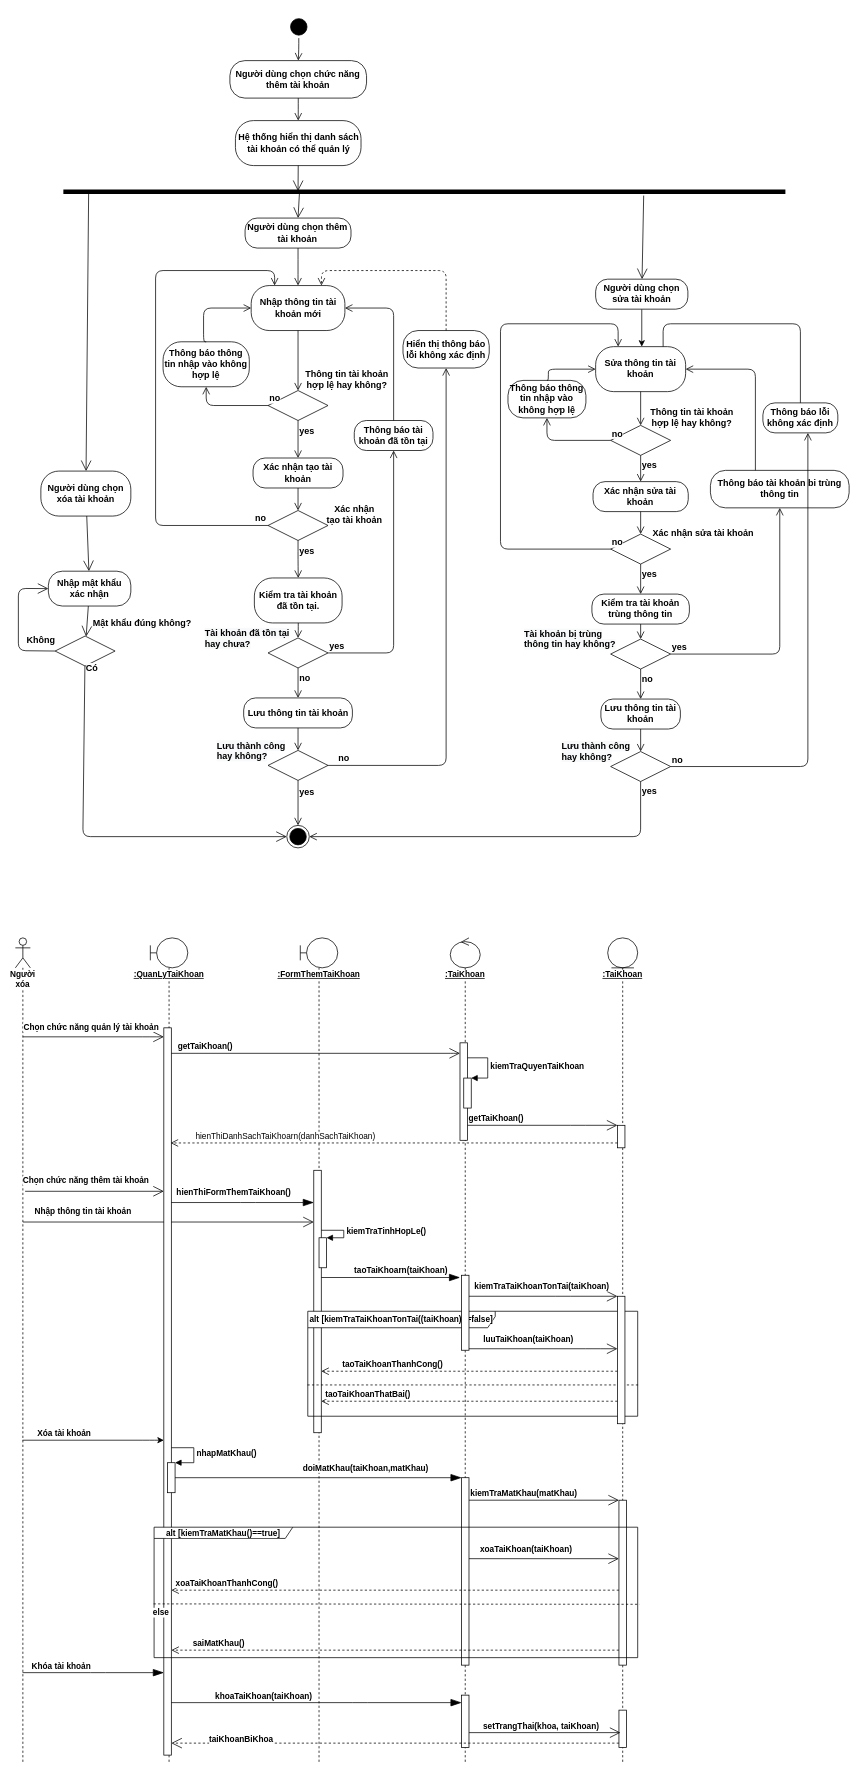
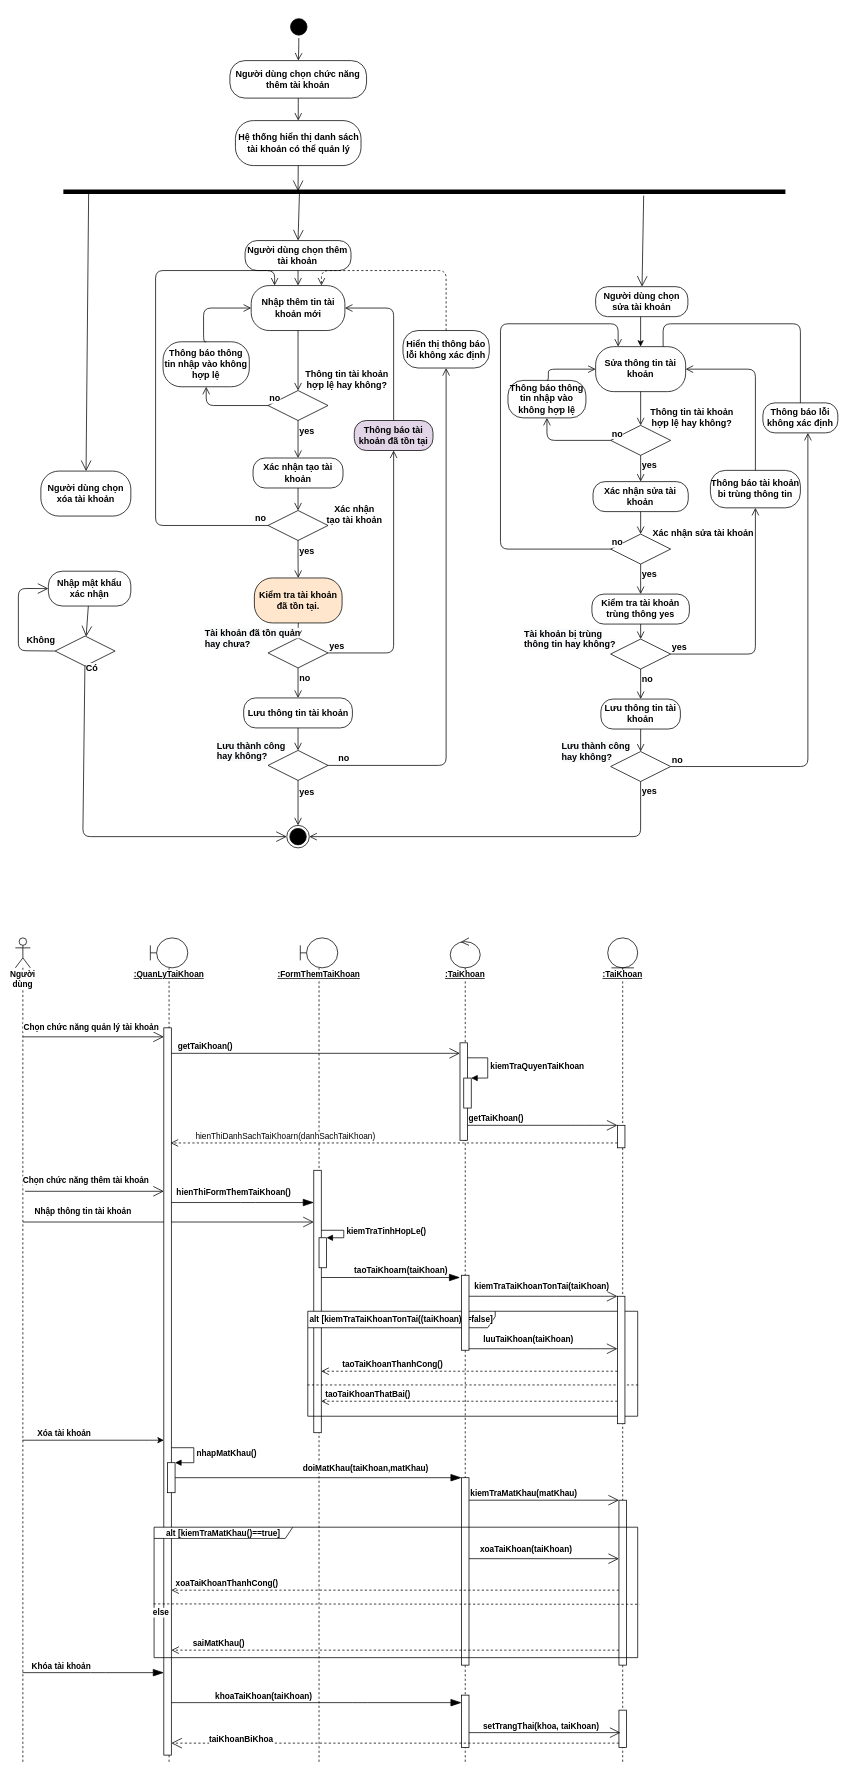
(298, 233) -> (298, 255)
(642, 294) -> (642, 301)
(299, 308) -> (299, 308)
(394, 435) -> (394, 435)
(780, 489) -> (756, 489)
(88, 542) -> none
(298, 600) -> (298, 600)
(641, 609) -> (641, 609)
(142, 623) -> none
(249, 639) -> (252, 639)
(23, 985) -> (23, 990)
